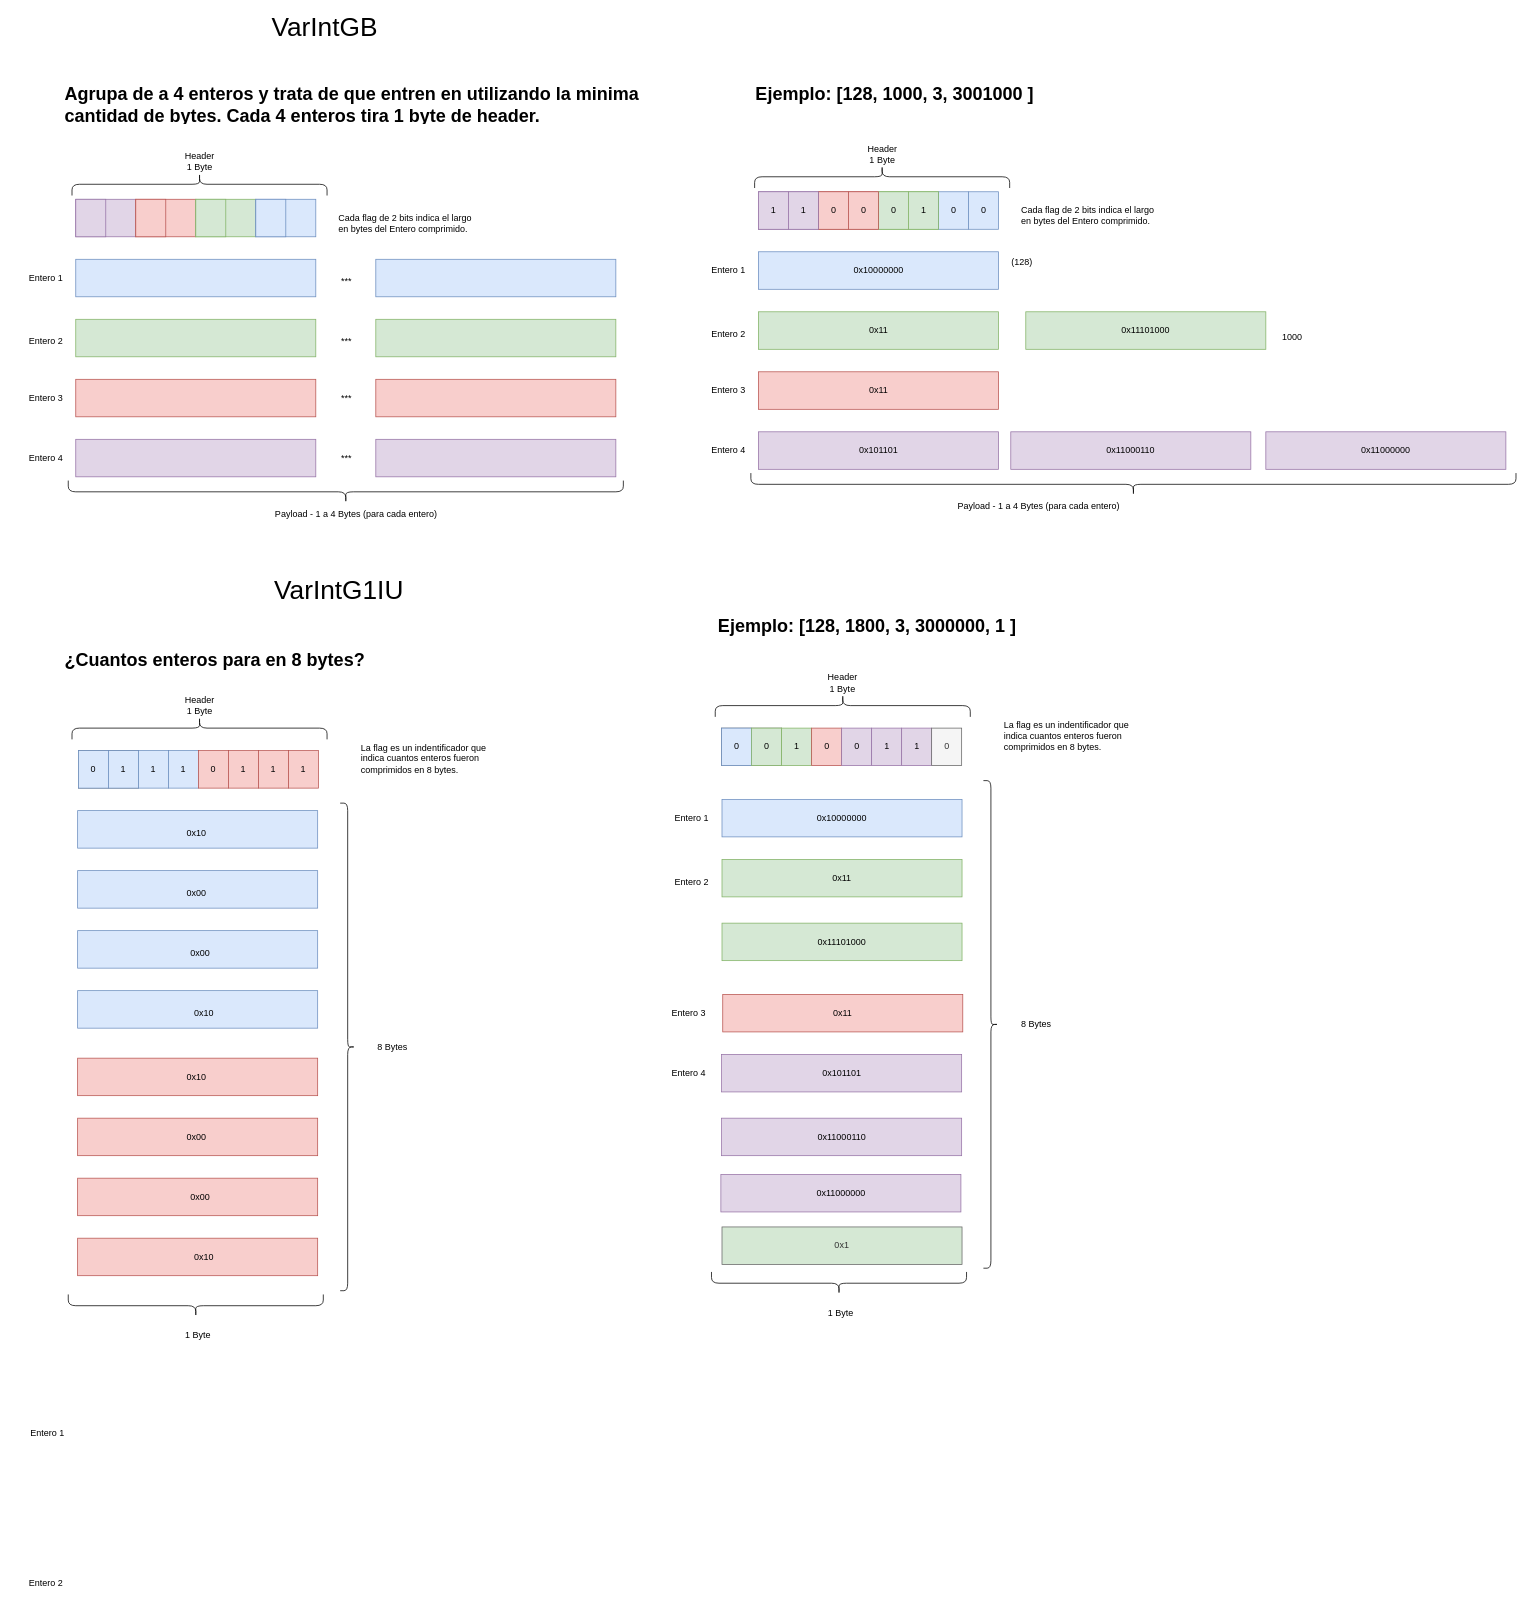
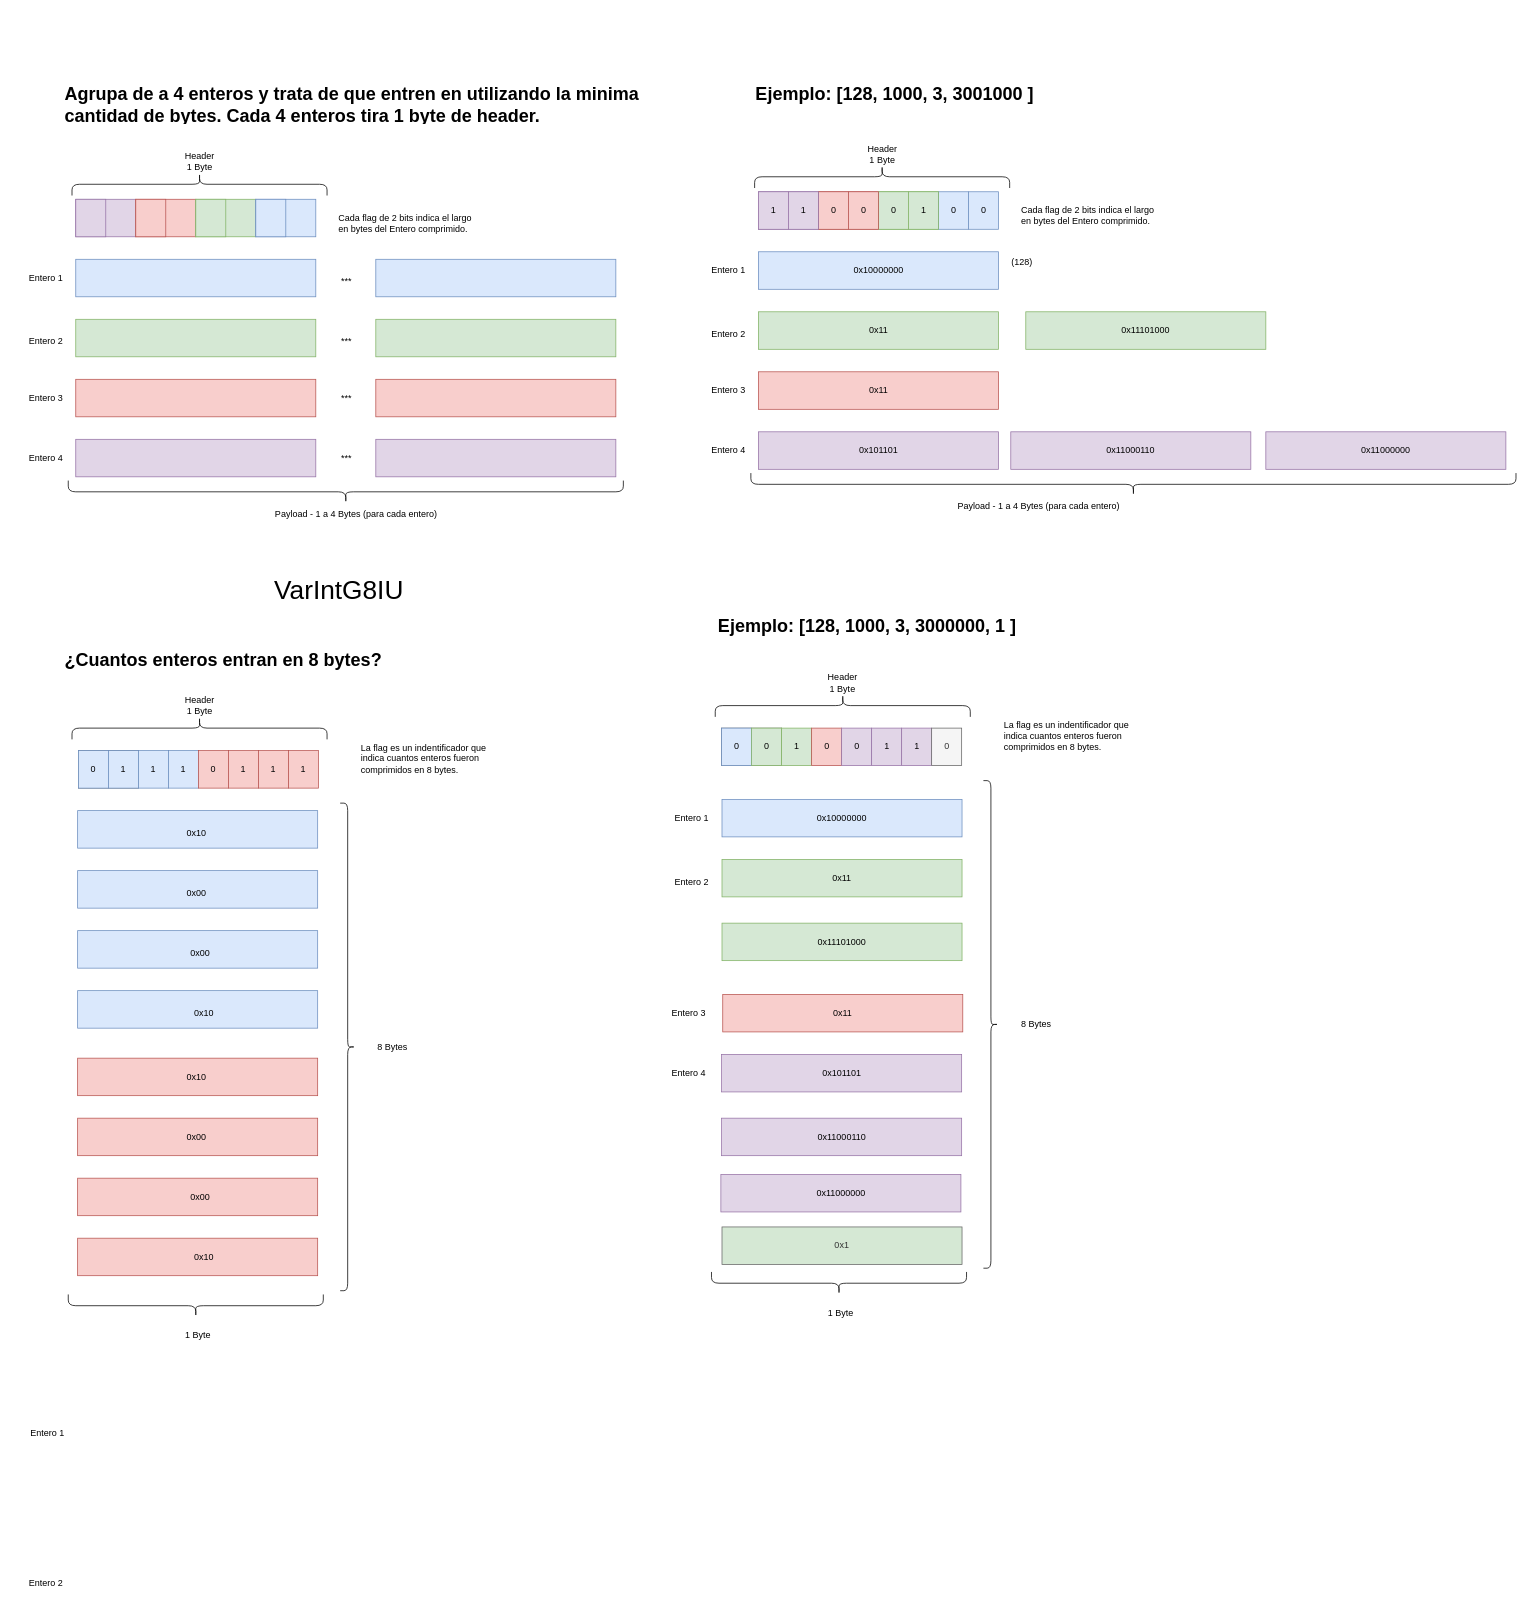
(324, 27) -> none
(1299, 338) -> none
(339, 589) -> (339, 589)
(795, 610) -> (795, 610)
(142, 643) -> (147, 643)
